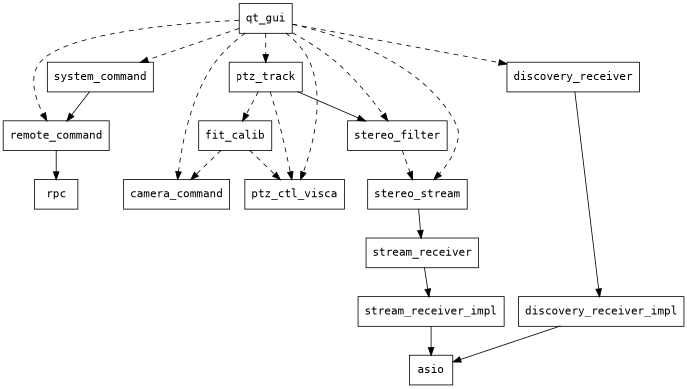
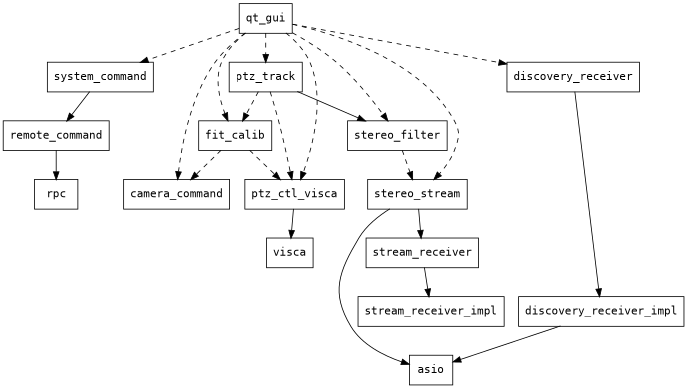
(110, 35) -> (219, 69)
none -> (290, 253)
(431, 337) -> (339, 291)
